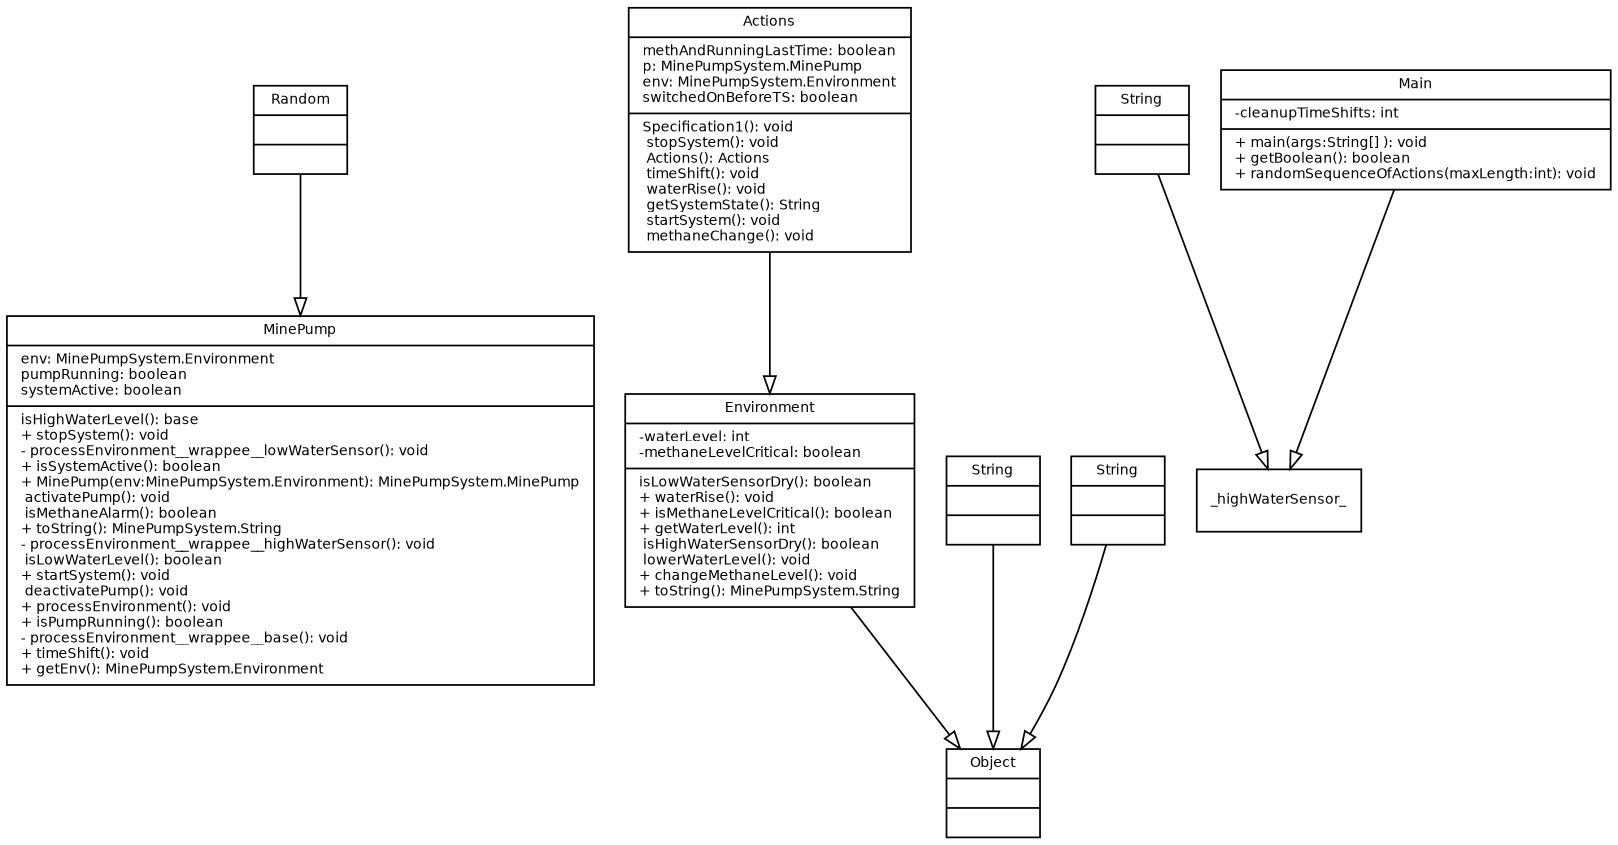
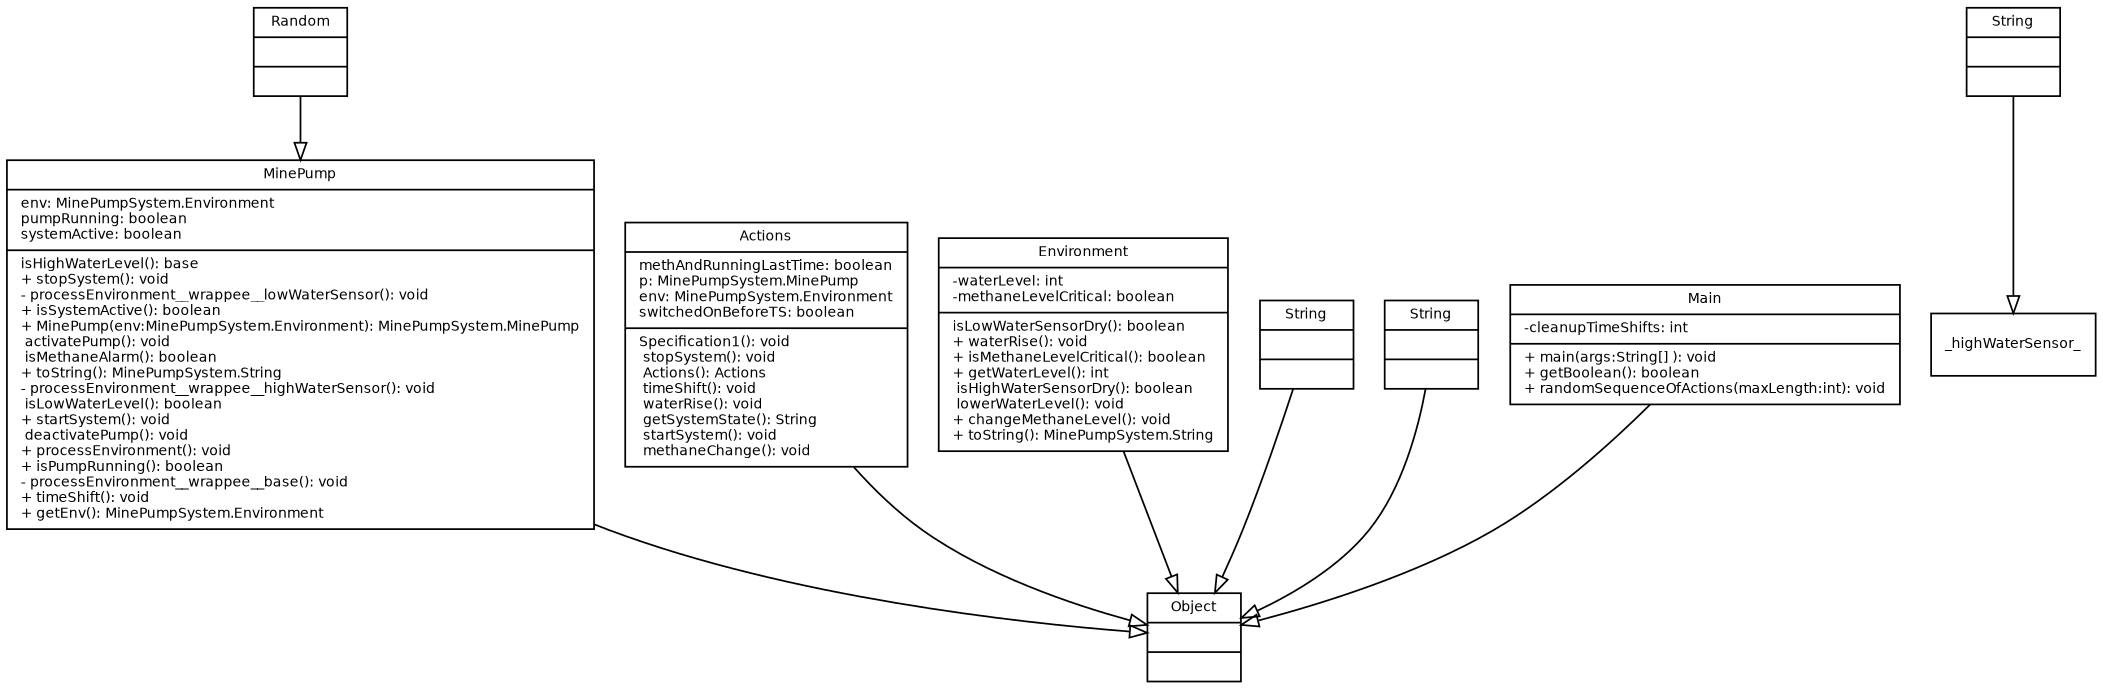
(770, 314) -> (980, 564)
(1345, 321) -> (1471, 542)
none -> (858, 596)
